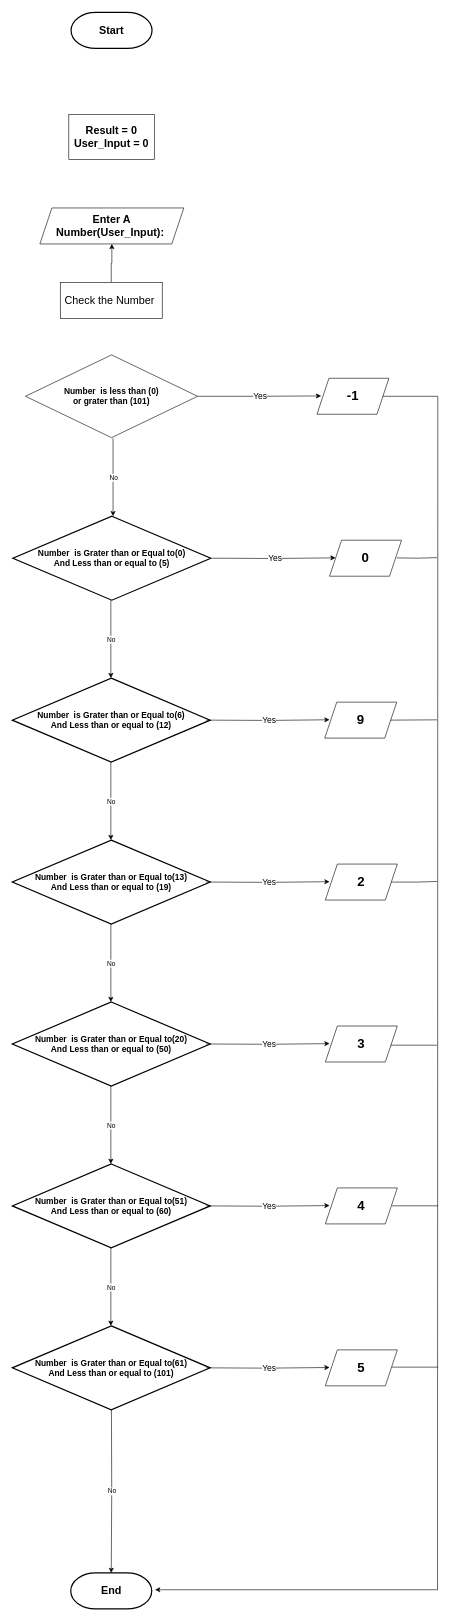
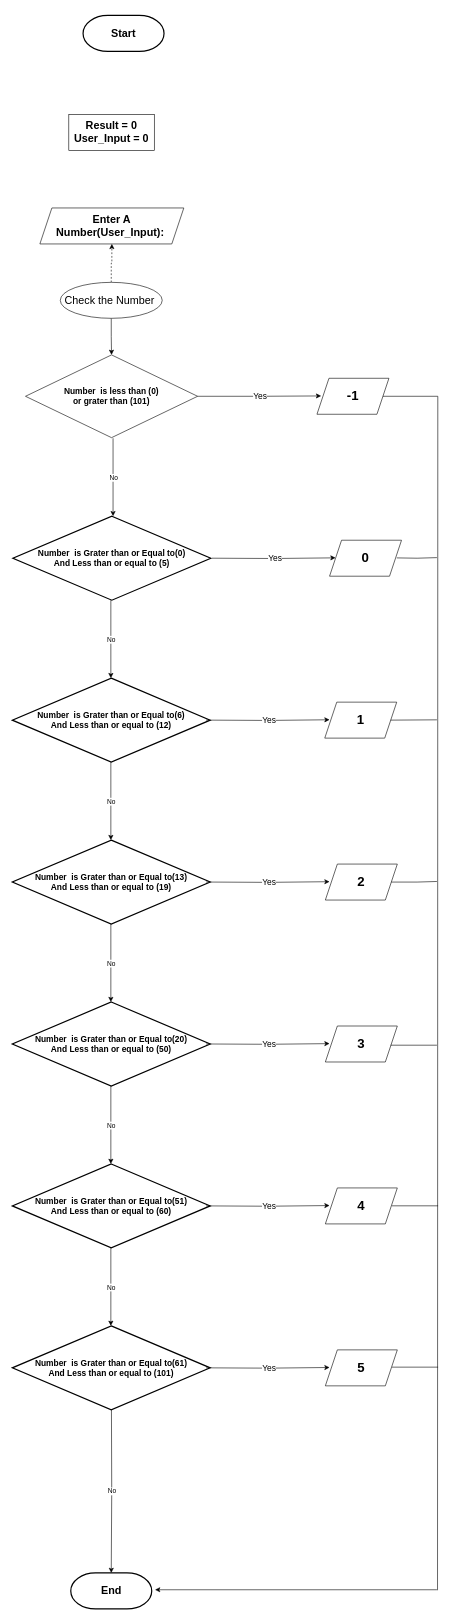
(112, 30) -> (124, 33)
(112, 137) -> (112, 132)
(111, 265) -> (111, 265)
(111, 300) -> (111, 300)
none -> (111, 345)
(361, 720) -> (361, 720)
